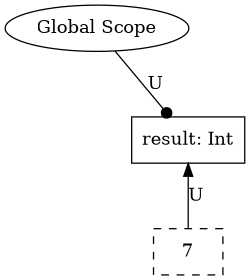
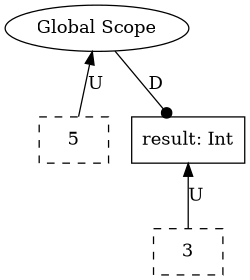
(156, 84) -> (156, 84)
none -> (74, 140)
(188, 252) -> (188, 252)
